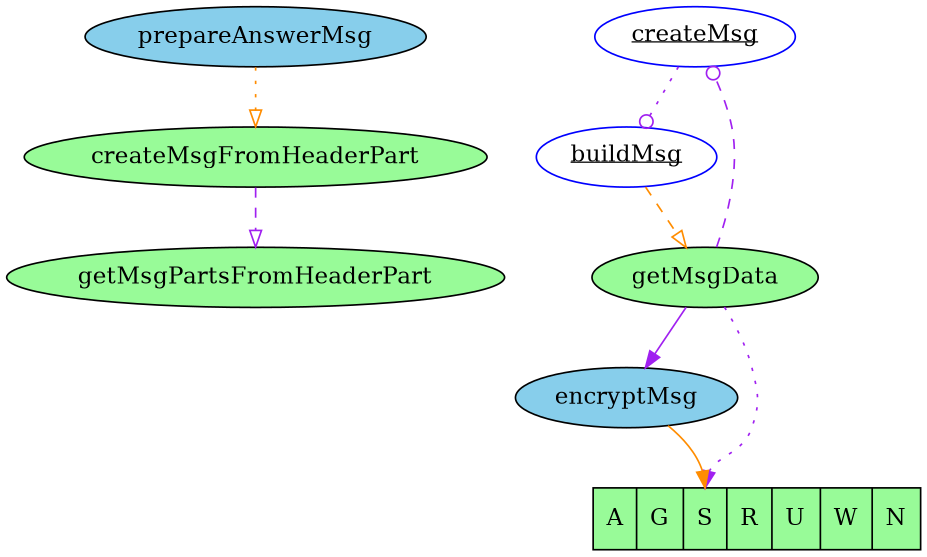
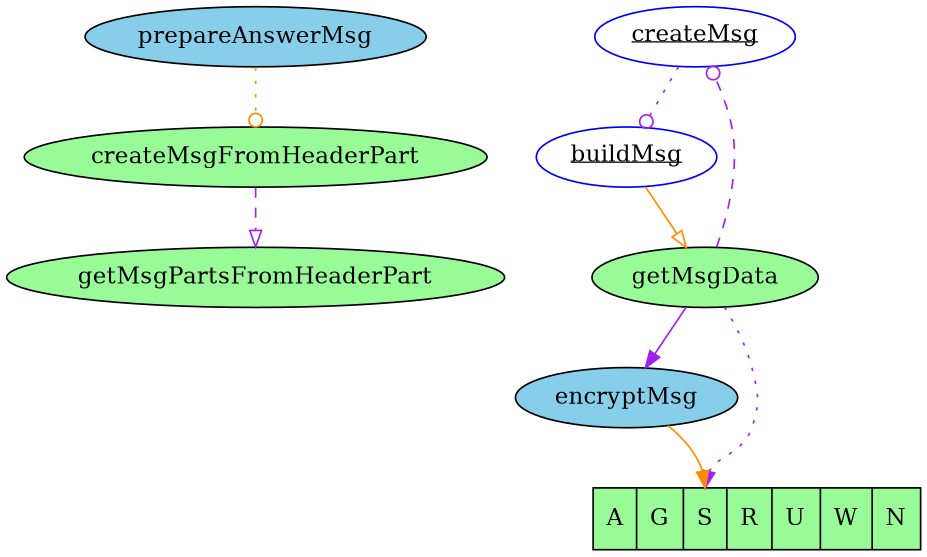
(256, 90) -> (256, 90)
(661, 210) -> (661, 210)
